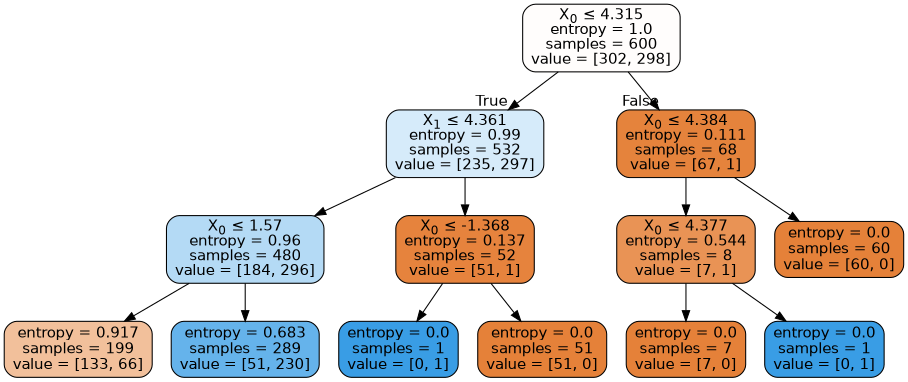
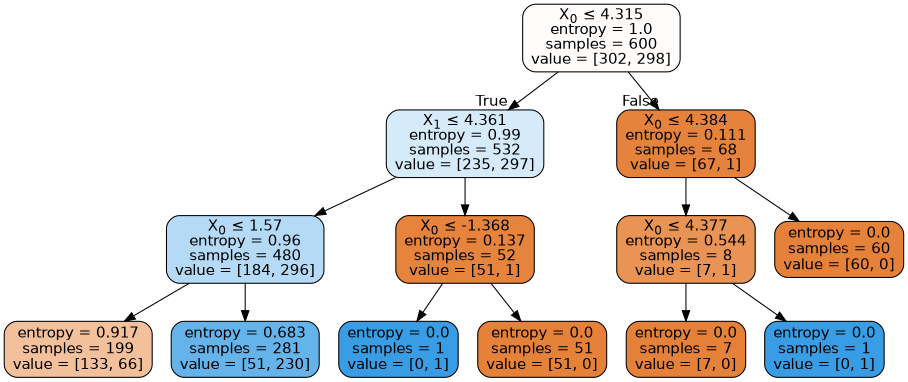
(245, 349) -> (245, 349)
